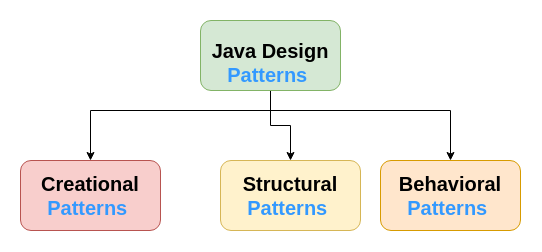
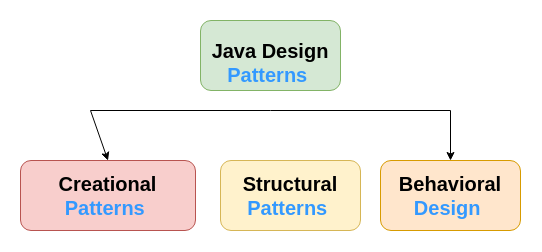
(277, 126) -> none
(91, 196) -> (108, 196)
(451, 196) -> (451, 196)
